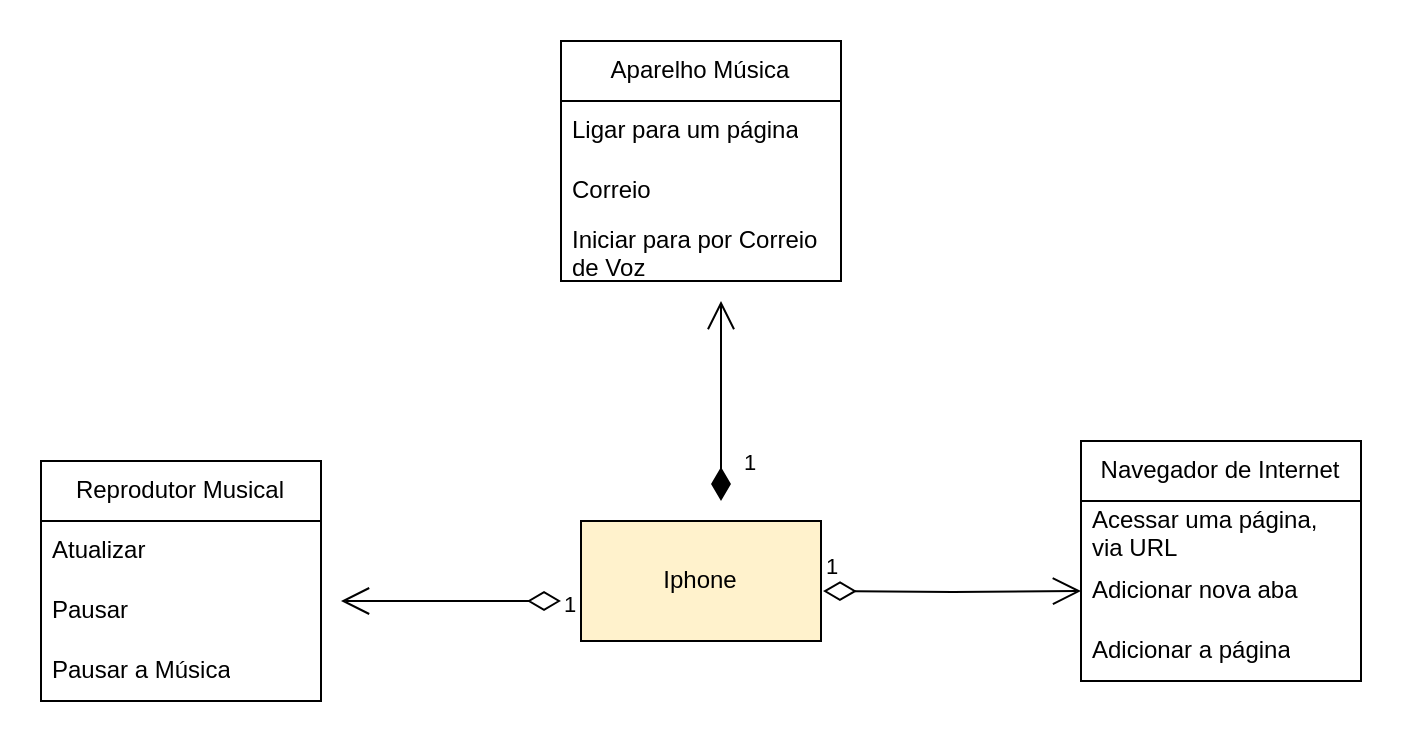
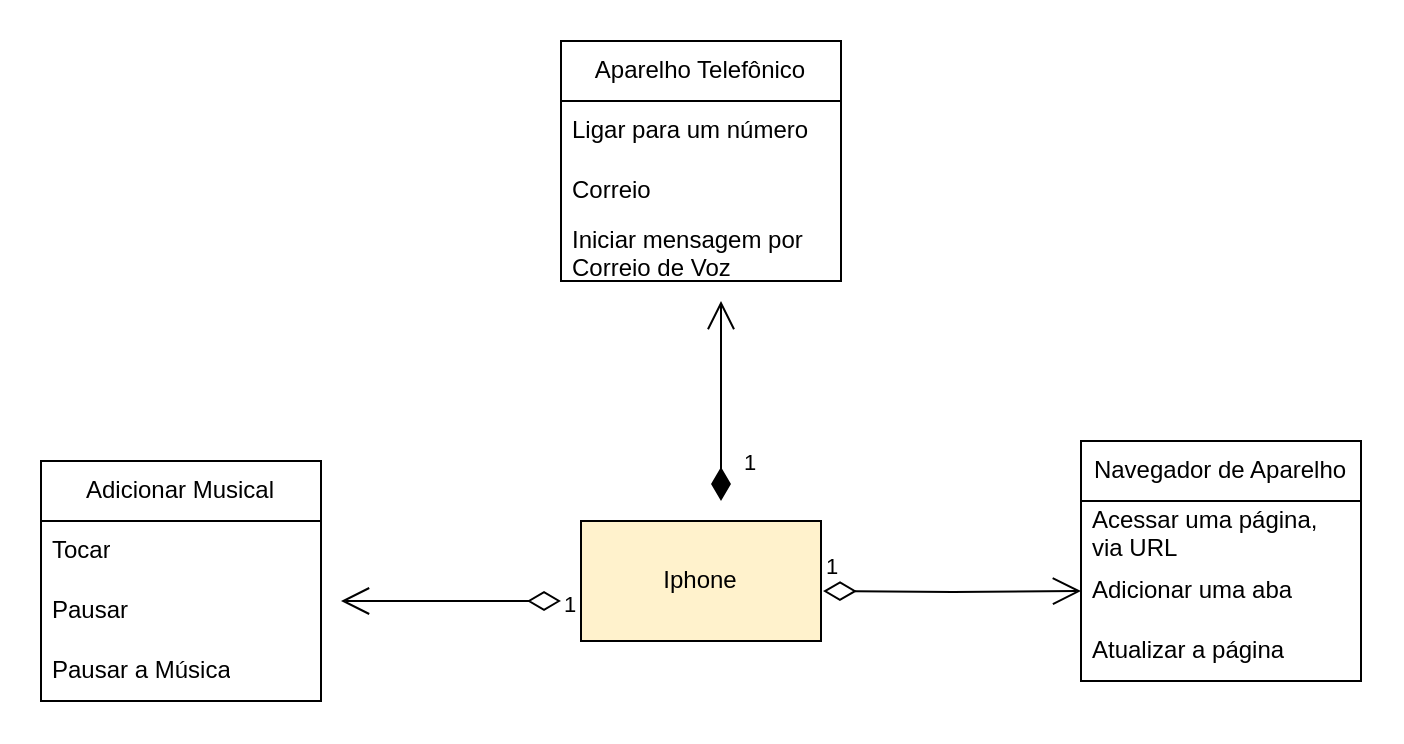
(701, 71) -> (701, 71)
(692, 131) -> (695, 131)
(703, 251) -> (703, 251)
(1221, 471) -> (1221, 471)
(181, 491) -> (181, 491)
(107, 551) -> (87, 551)
(1201, 591) -> (1195, 591)
(1198, 651) -> (1198, 651)
